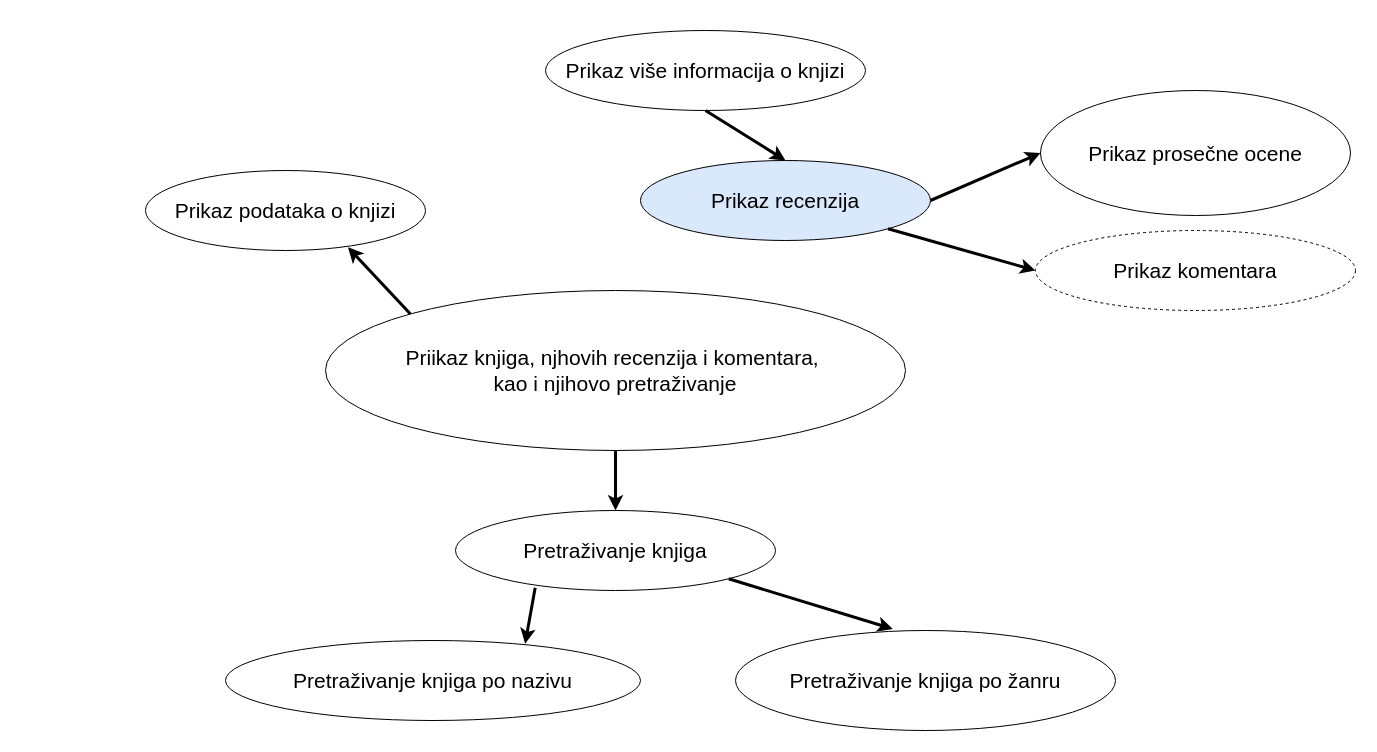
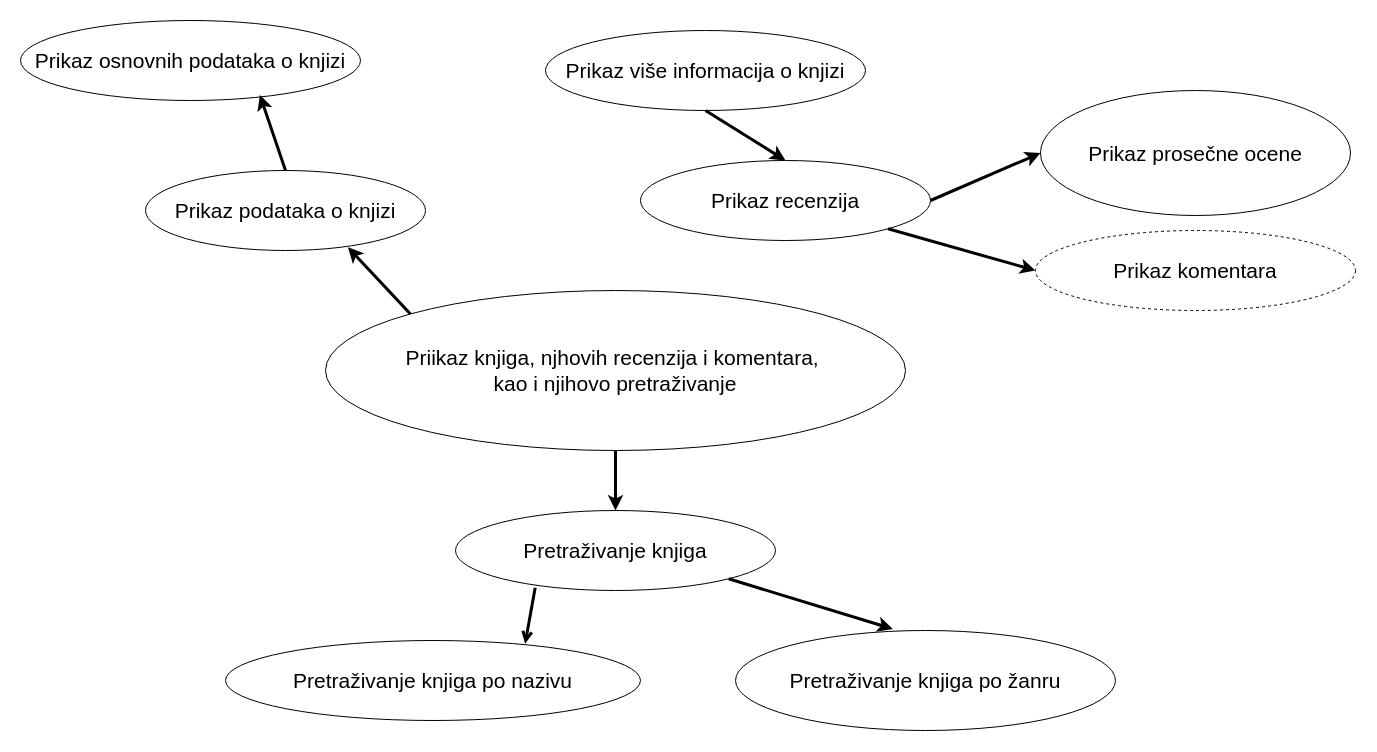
none -> (191, 61)
none -> (274, 138)
(786, 201) -> (786, 201)
(527, 631) -> (527, 632)
